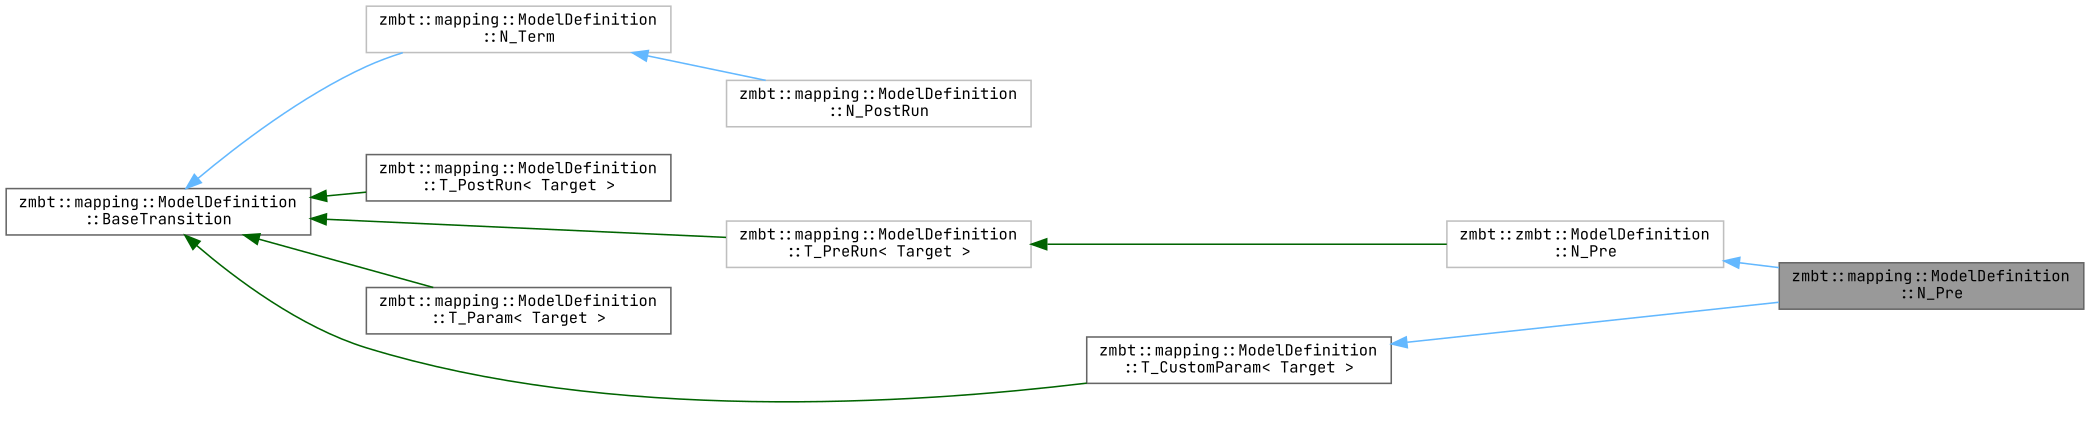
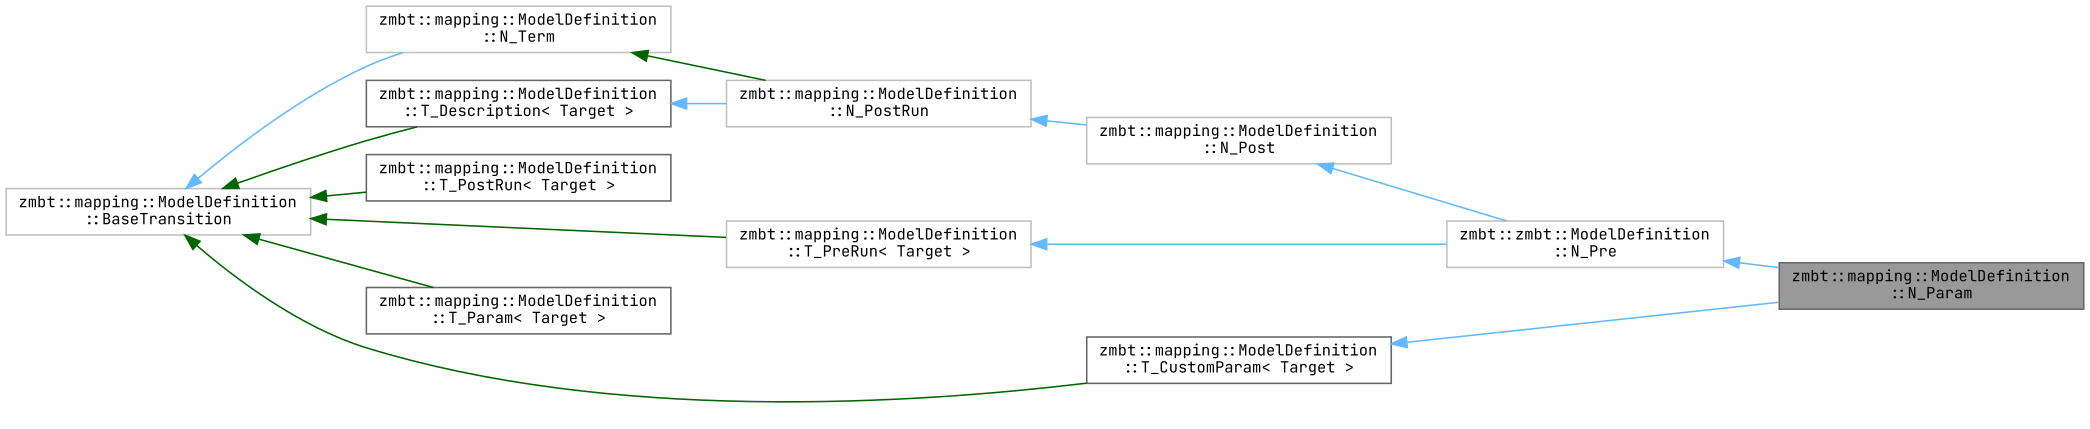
(707, 68) -> (707, 68)
none -> (519, 104)
none -> (1239, 141)
(158, 212) -> (158, 212)
(1247, 244) -> (1247, 244)
(1932, 286) -> (1932, 286)
